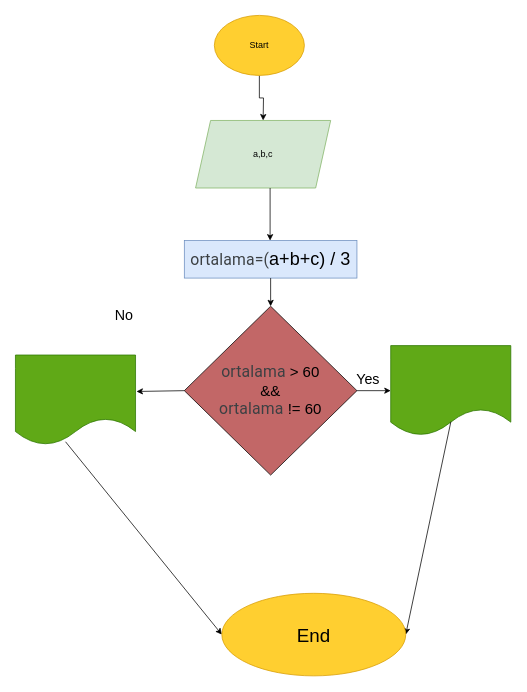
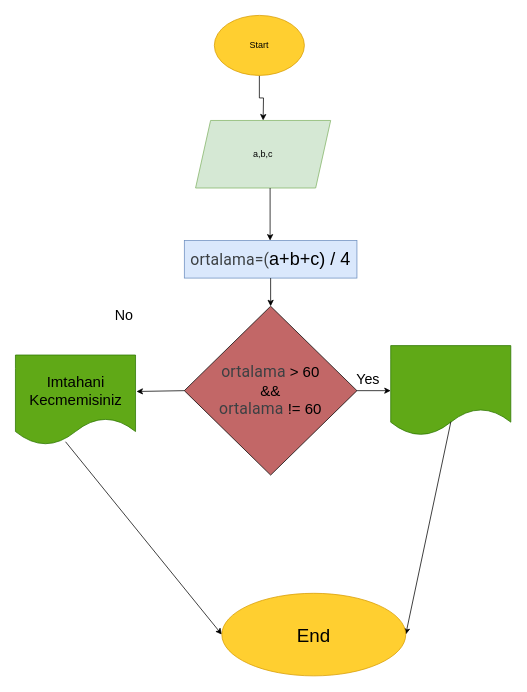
(270, 259) -> (270, 259)
none -> (75, 390)
